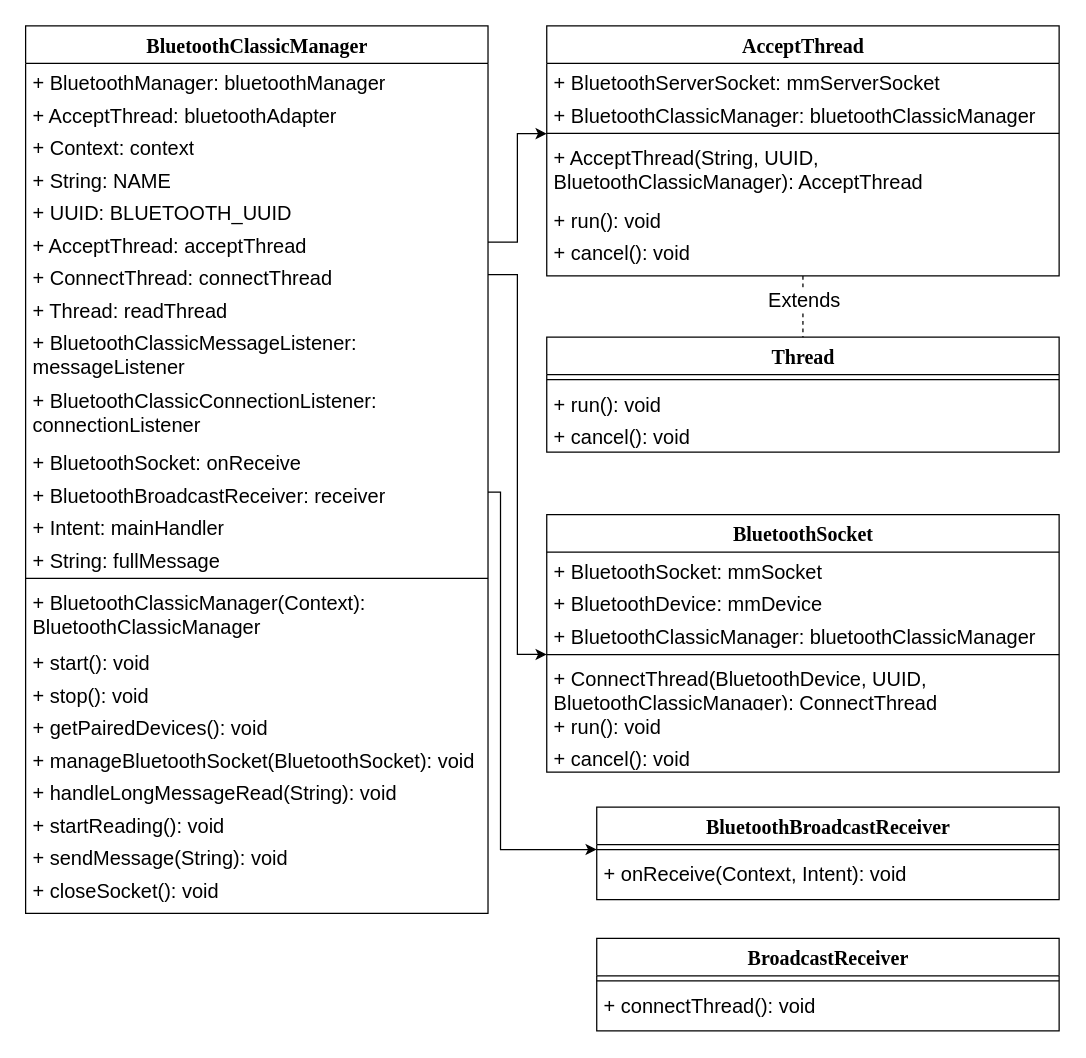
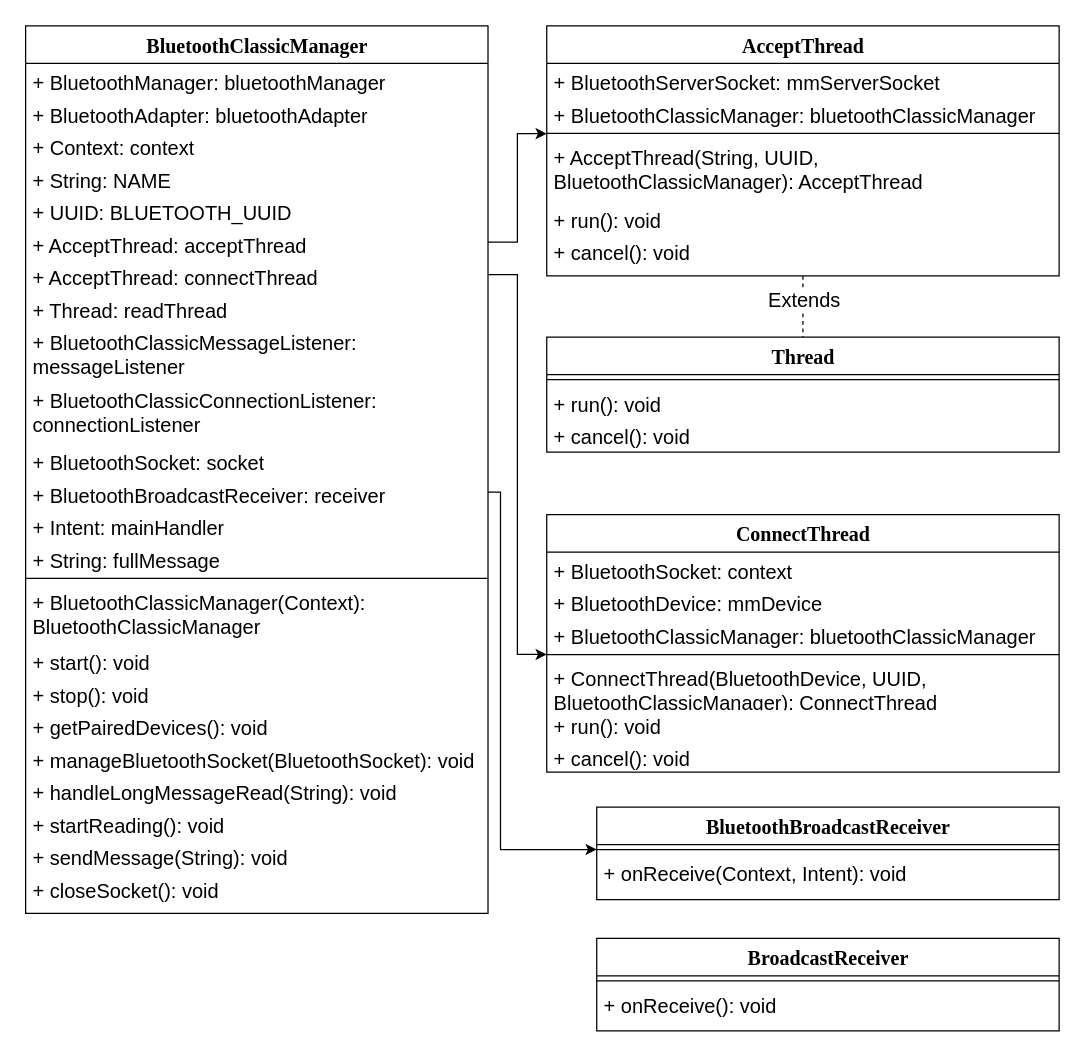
(202, 116) -> (222, 116)
(193, 279) -> (188, 279)
(177, 464) -> (163, 464)
(804, 535) -> (804, 535)
(695, 573) -> (690, 573)
(723, 1006) -> (698, 1006)
